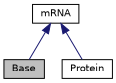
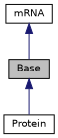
(74, 46) -> (29, 102)
